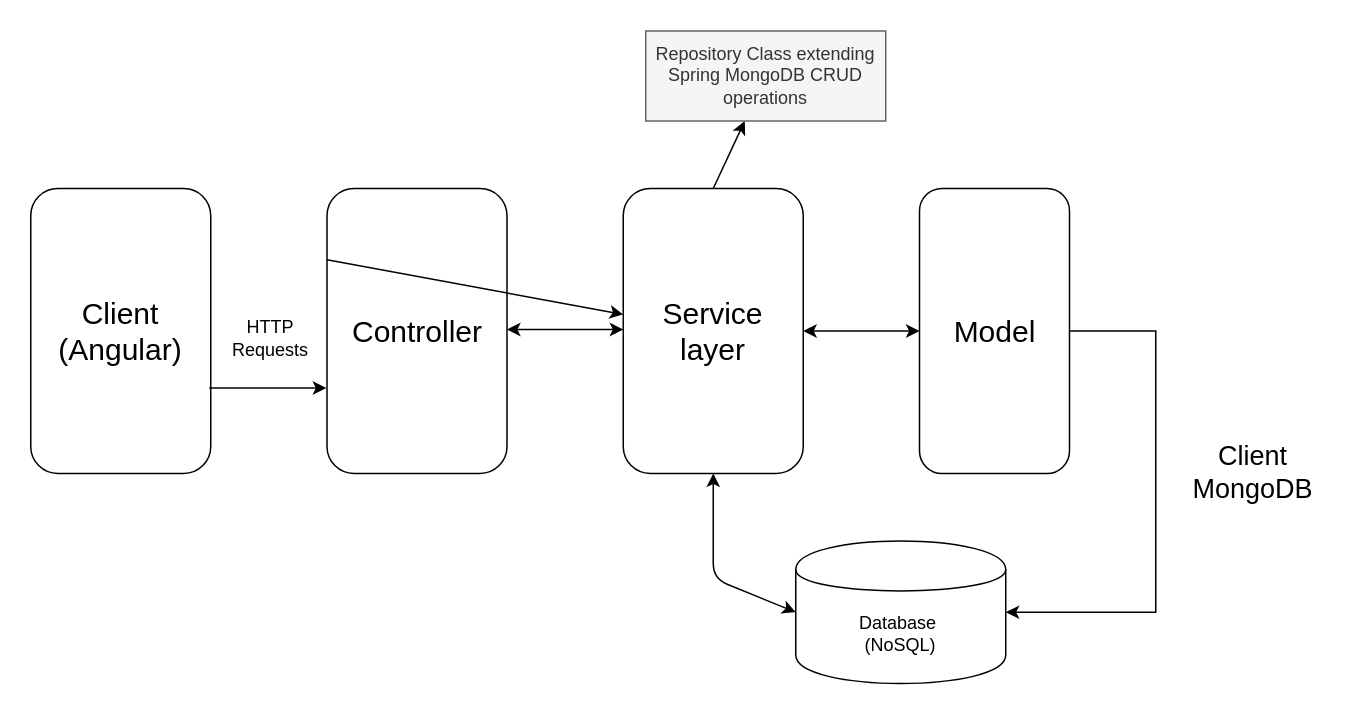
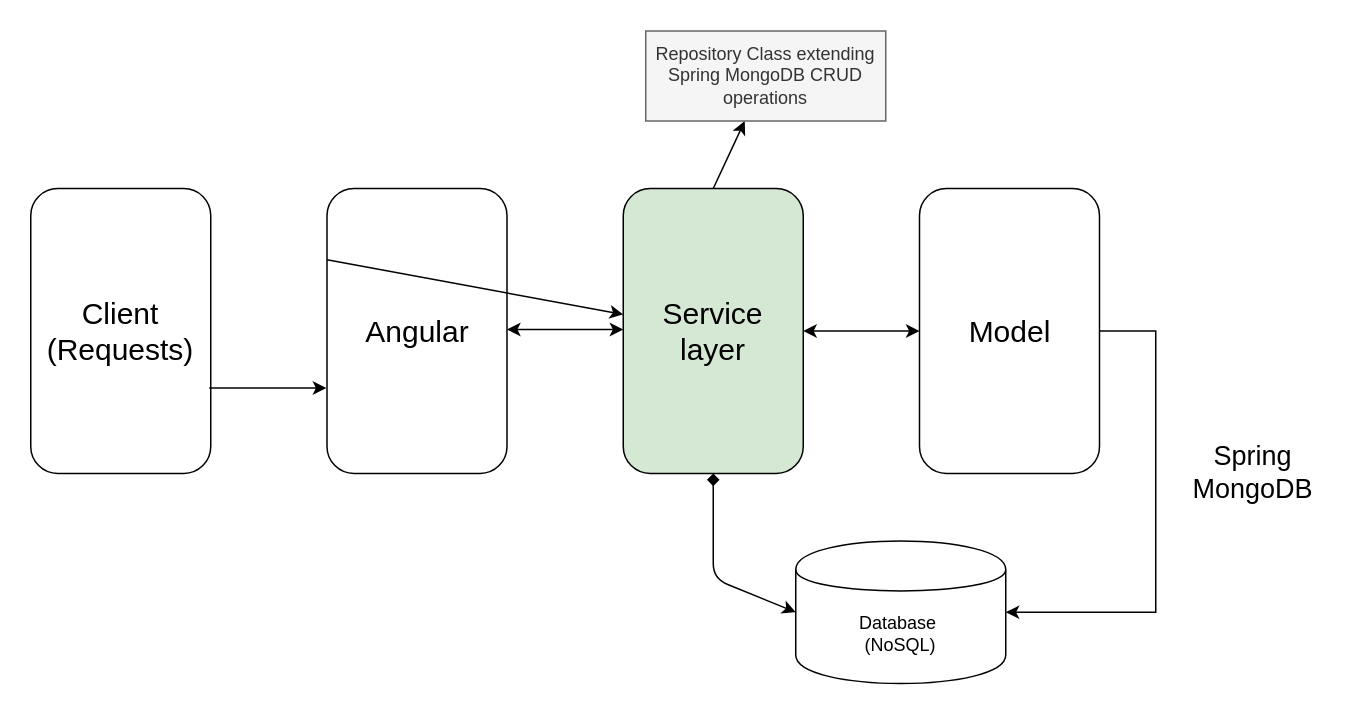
(121, 331) -> (121, 331)
(418, 331) -> (418, 331)
(713, 331) -> (713, 331)
(995, 331) -> (1010, 331)
(271, 338) -> none
(1253, 473) -> (1253, 473)
(713, 485) -> (713, 486)
